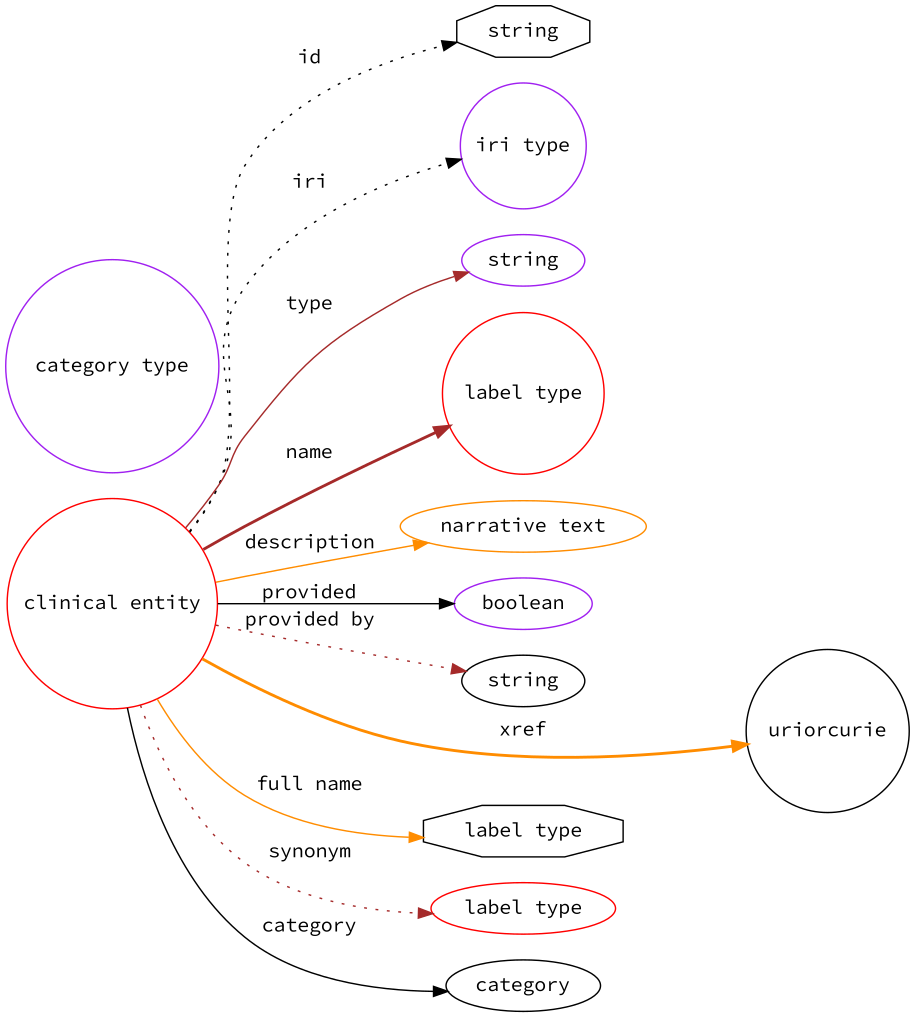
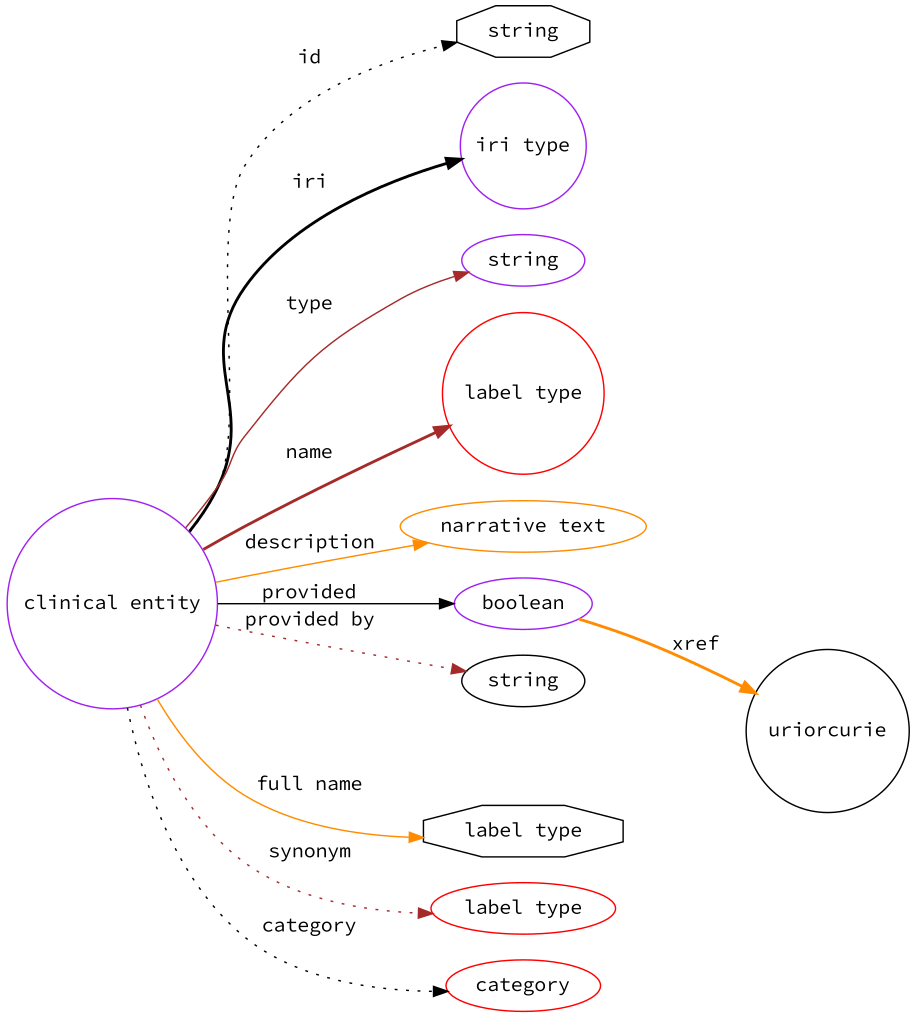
(241, 295) -> (241, 295)
(112, 366) -> none
(112, 604) -> (112, 604)
(459, 751) -> (662, 649)
(222, 916) -> (222, 916)
(523, 986) -> (523, 986)
